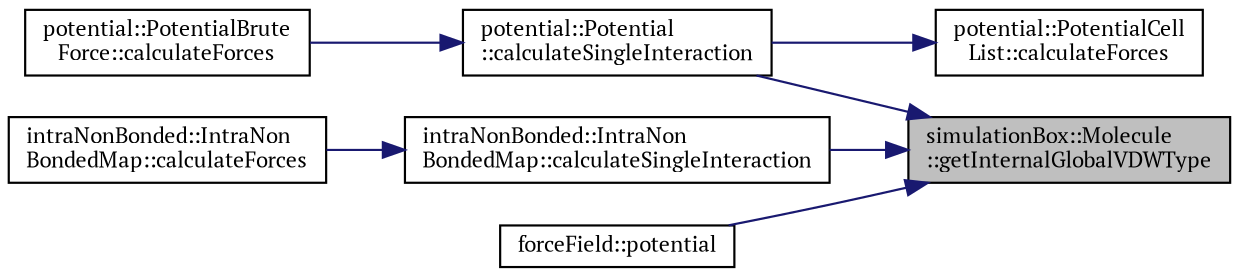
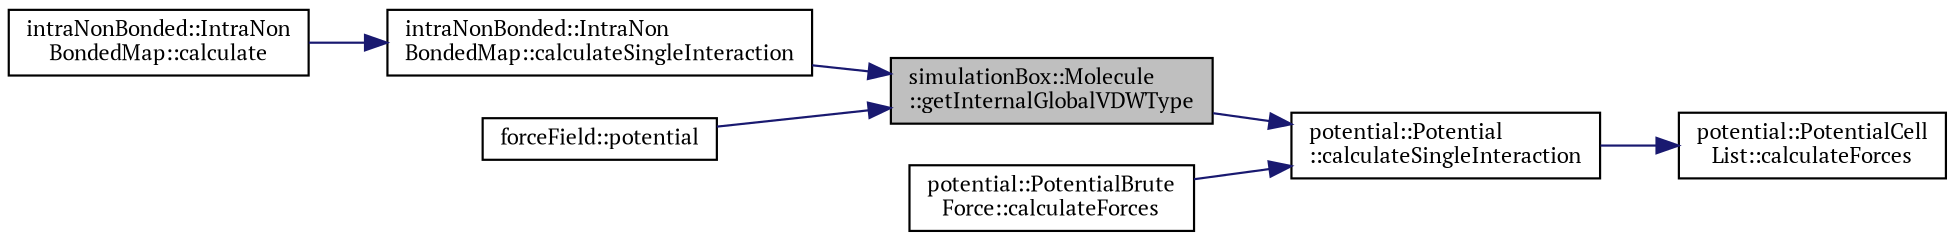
(832, 94) -> (1241, 117)
(167, 150) -> (159, 43)
